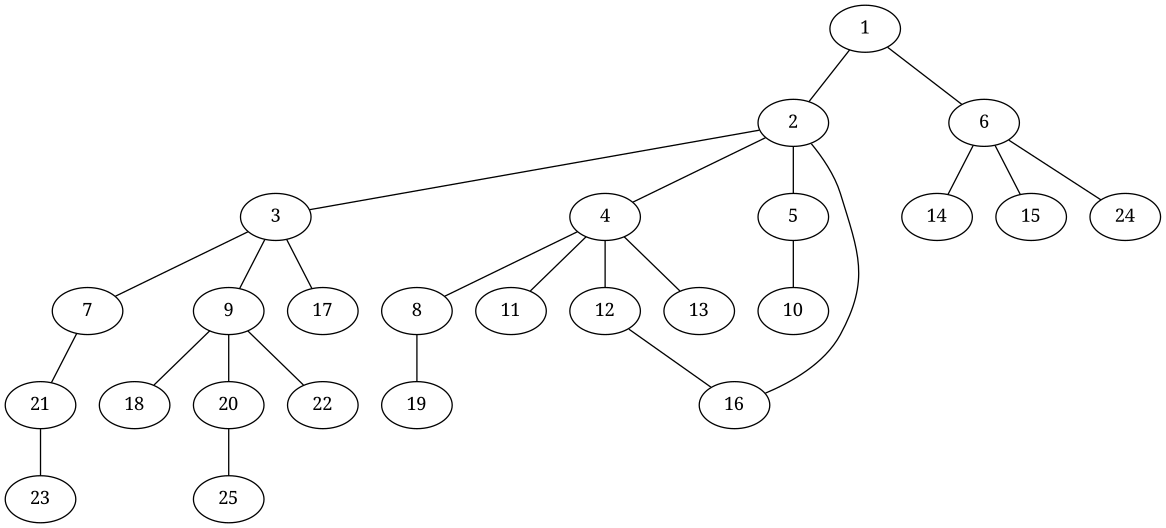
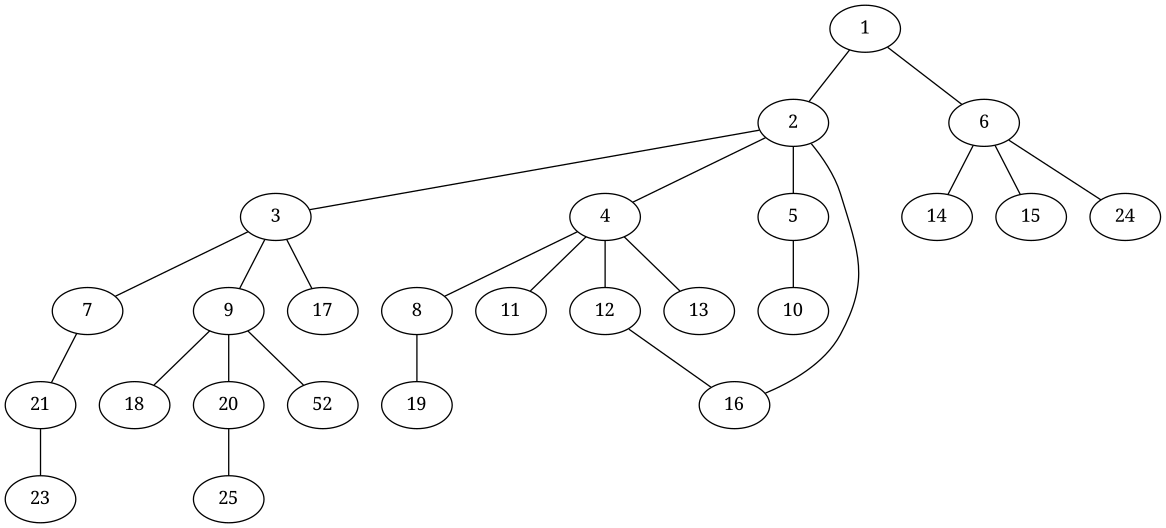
(323, 405) -> (323, 405)
